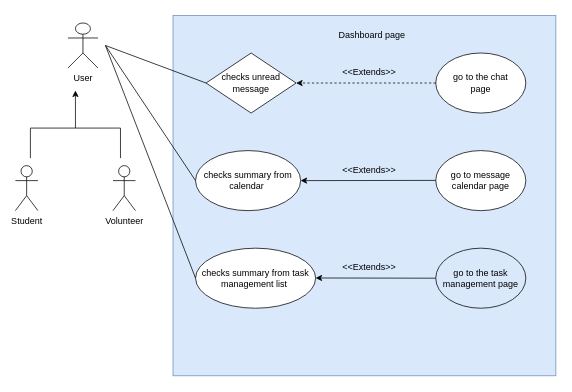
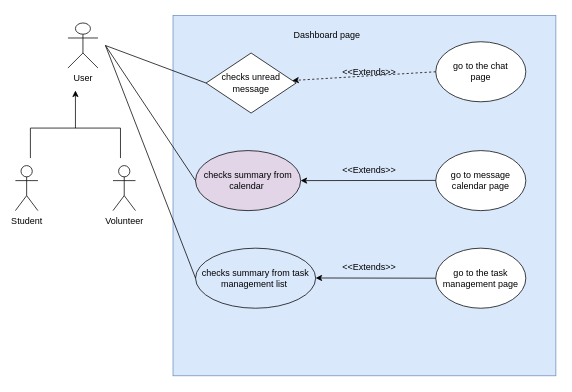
(374, 34) -> (329, 34)
(480, 83) -> (480, 72)
(248, 180) -> (248, 180)
(255, 278) -> (255, 278)
(480, 278) -> (480, 278)
